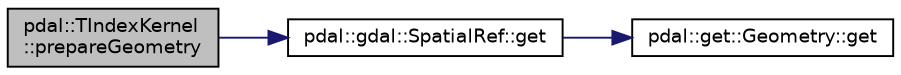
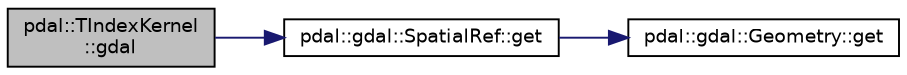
(113, 38) -> (111, 38)
(763, 38) -> (764, 38)
